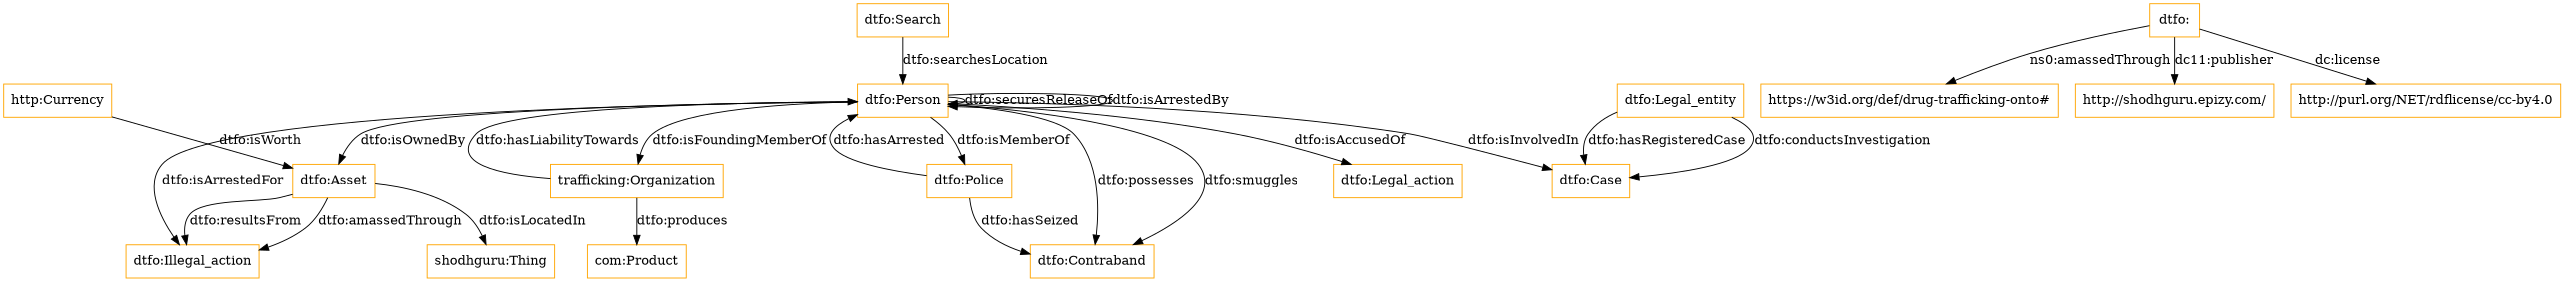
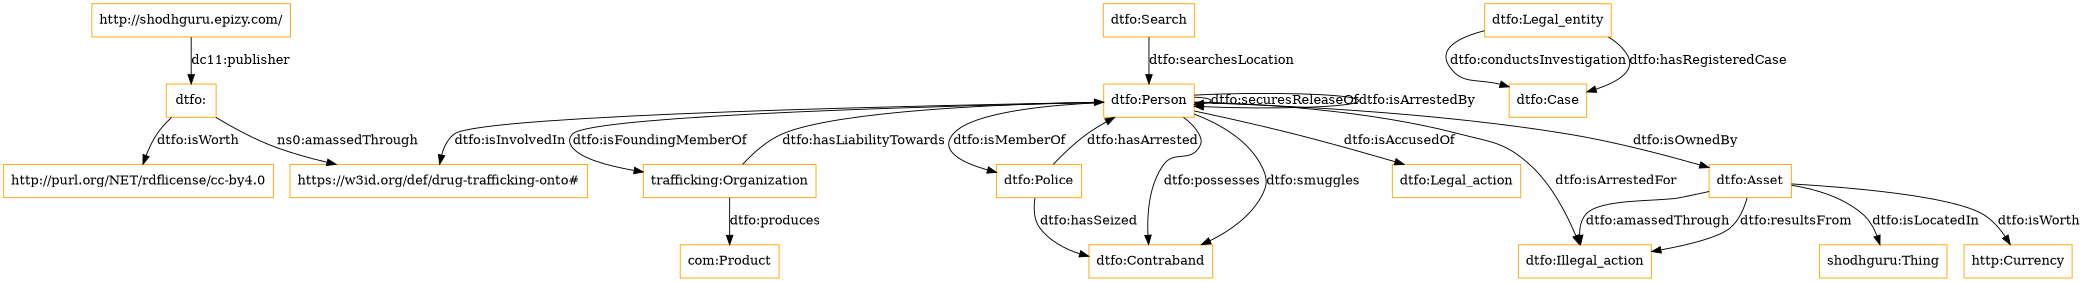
(2175, 56) -> (191, 56)
(2348, 60) -> (198, 141)
(1248, 115) -> (648, 115)
(193, 140) -> (1904, 195)
